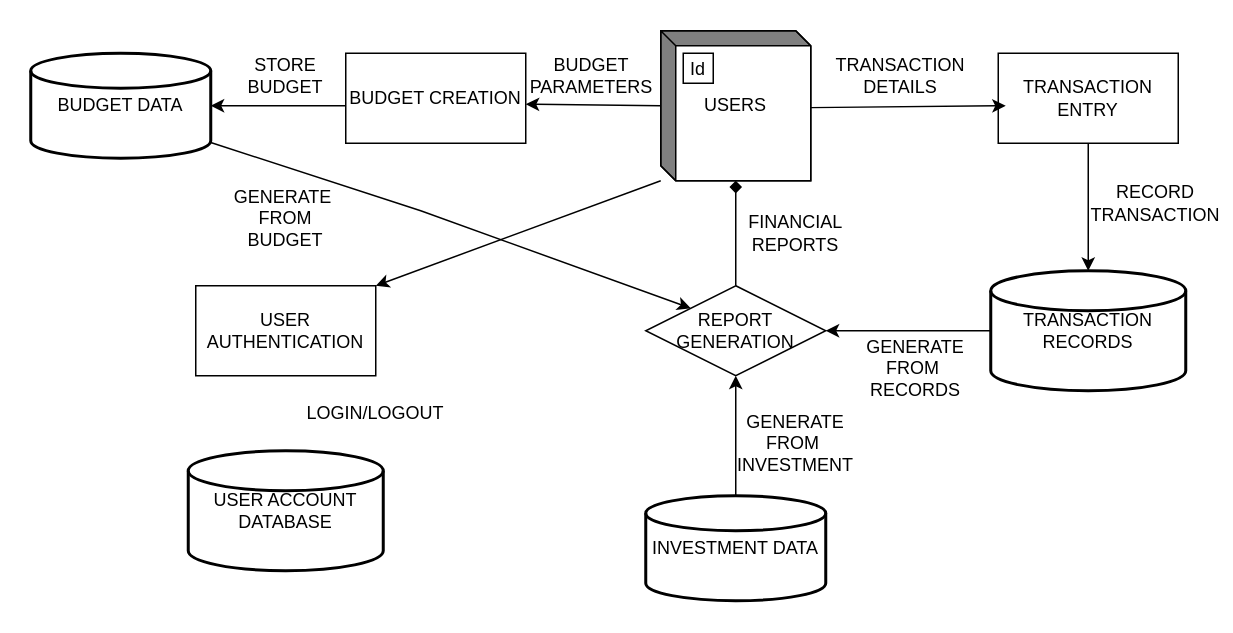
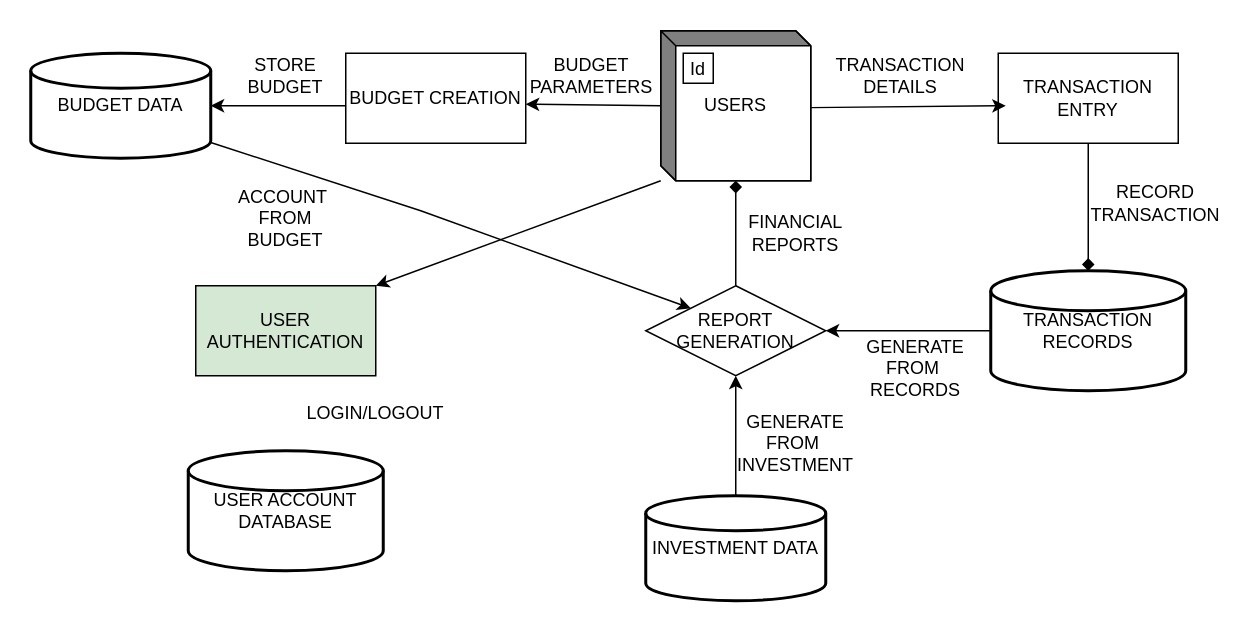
(286, 218) -> (286, 218)
(1088, 259) -> (1088, 258)
(286, 331) -> (286, 331)
